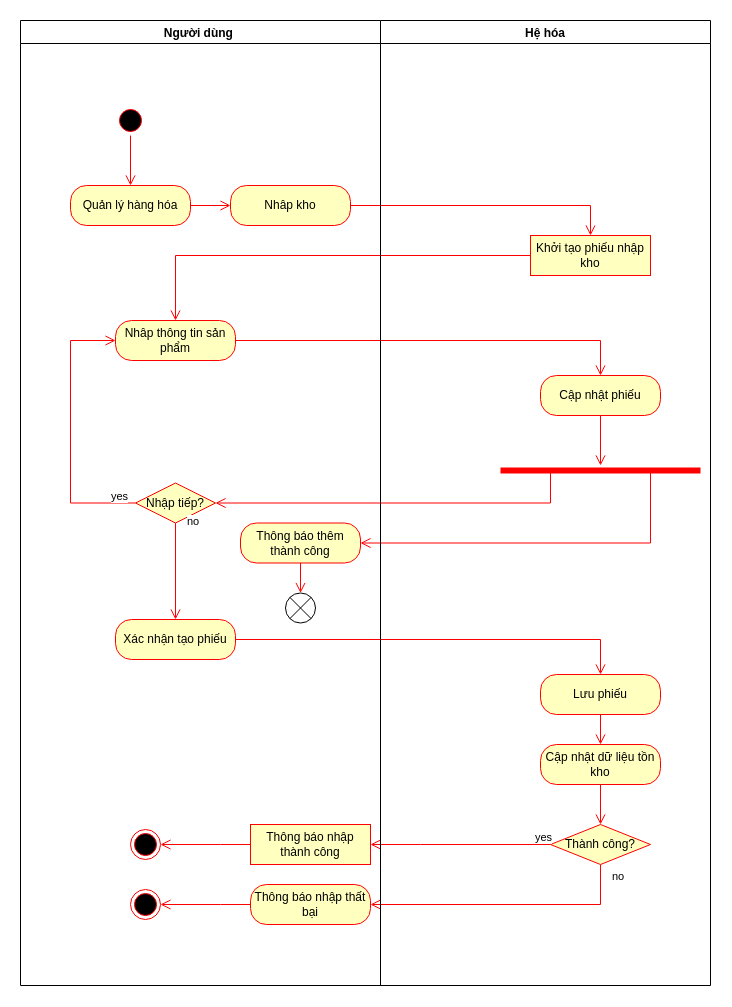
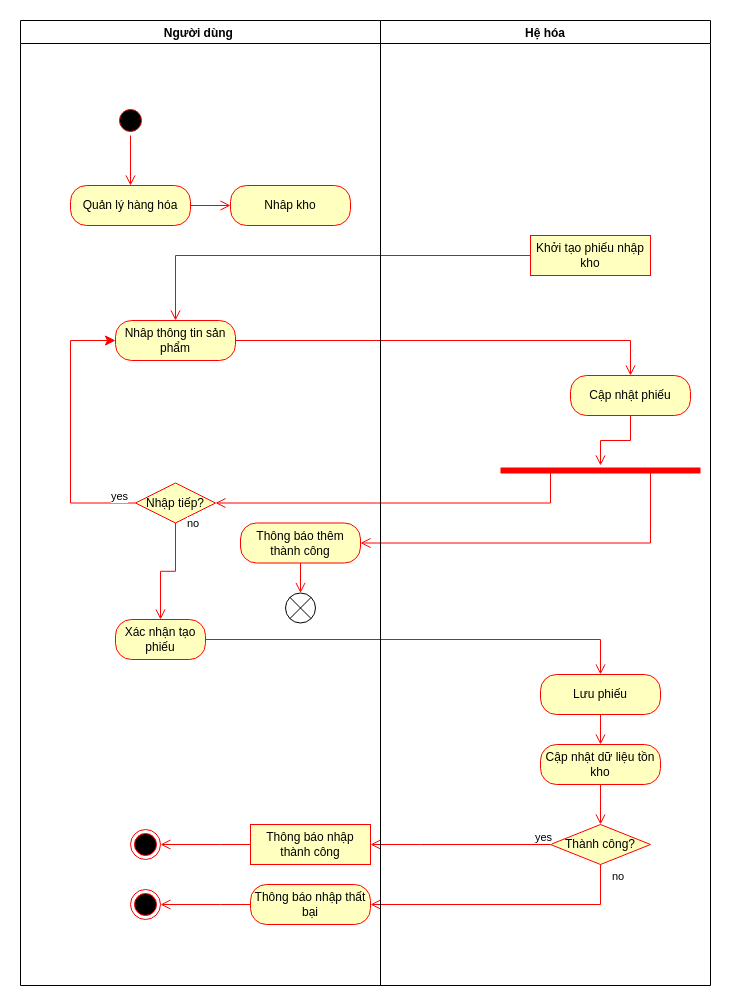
(484, 206) -> none
(108, 341) -> (106, 341)
(601, 396) -> (631, 396)
(176, 640) -> (161, 640)
